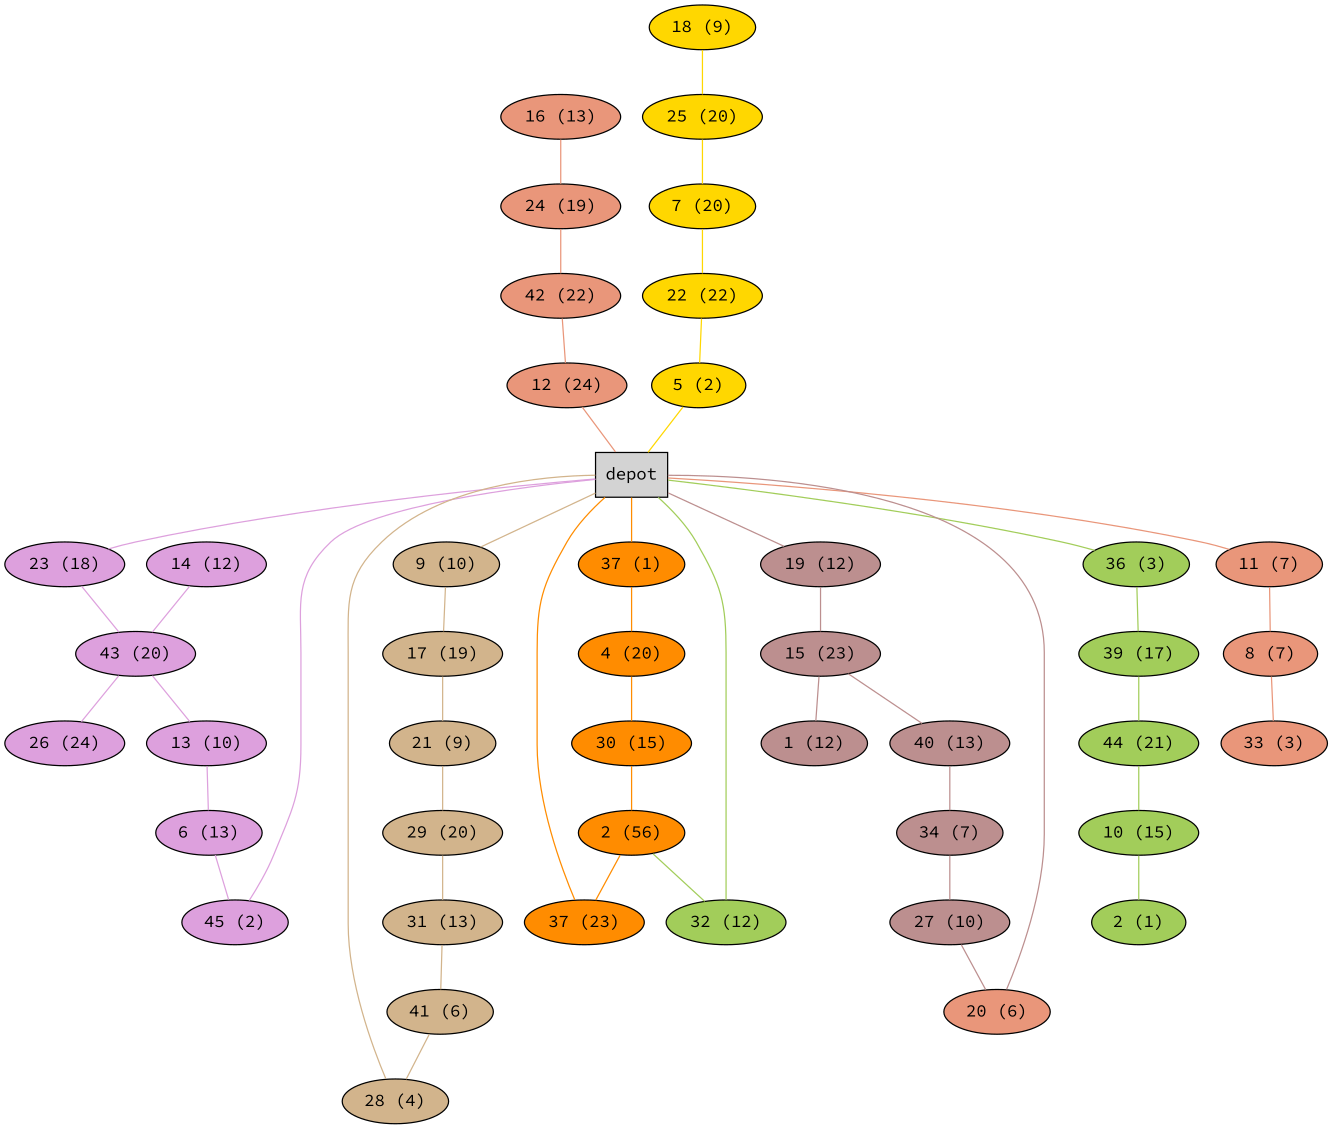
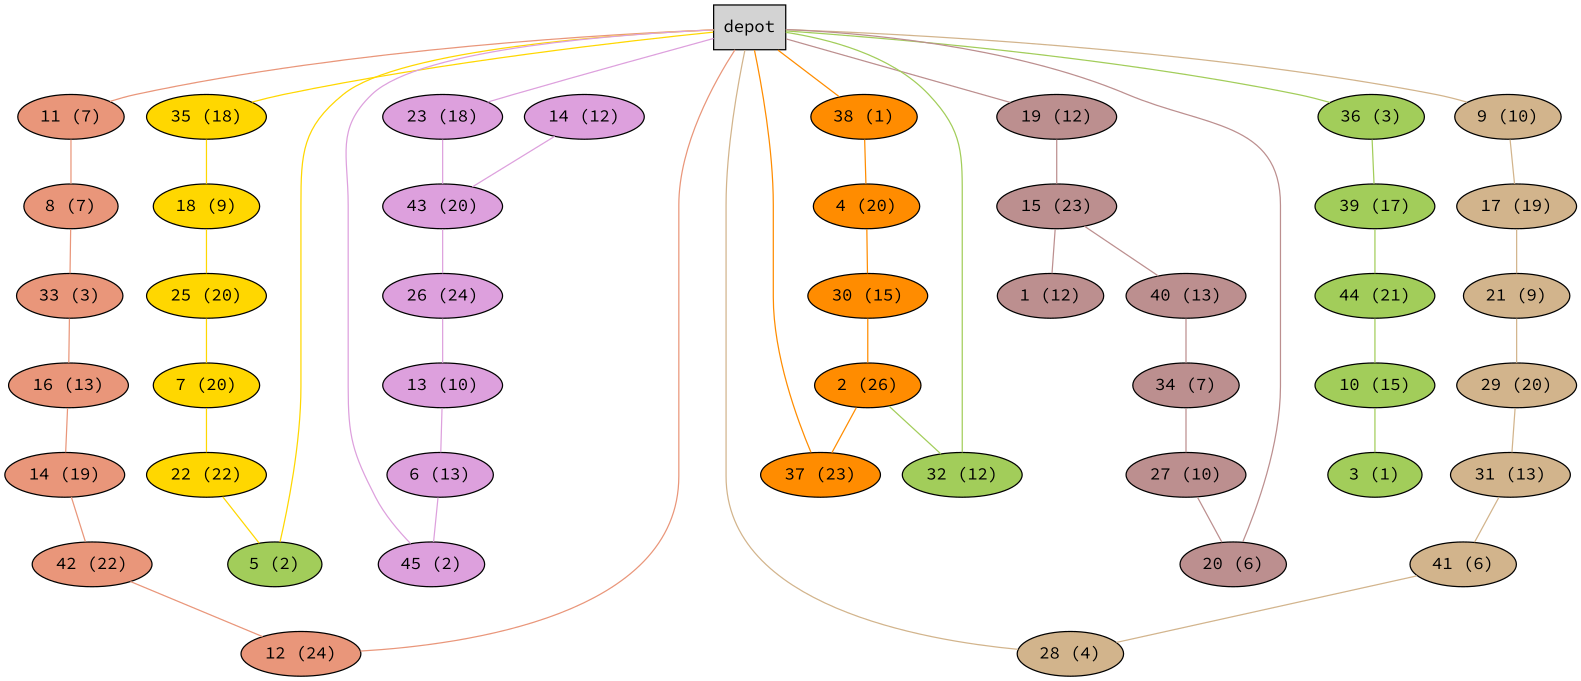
none -> (206, 117)
(561, 206) -> (65, 475)
none -> (69, 341)
(699, 385) -> (275, 564)
(632, 564) -> (864, 117)
(171, 699) -> (443, 341)
(632, 833) -> (868, 385)
(1139, 922) -> (1375, 475)
(997, 1012) -> (1233, 564)
